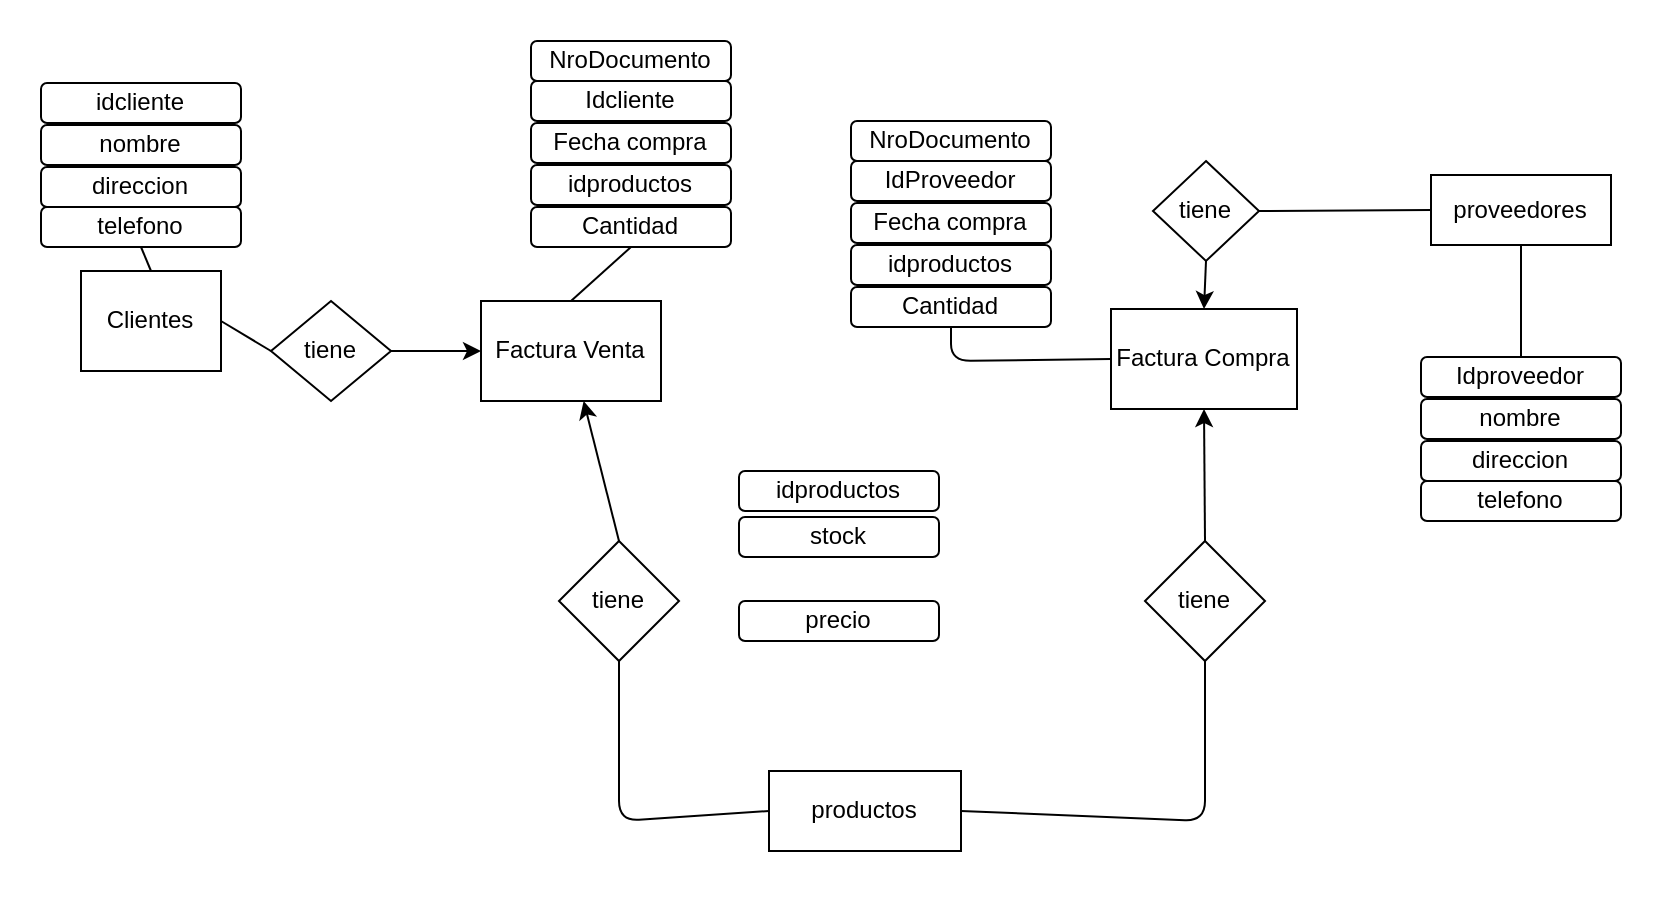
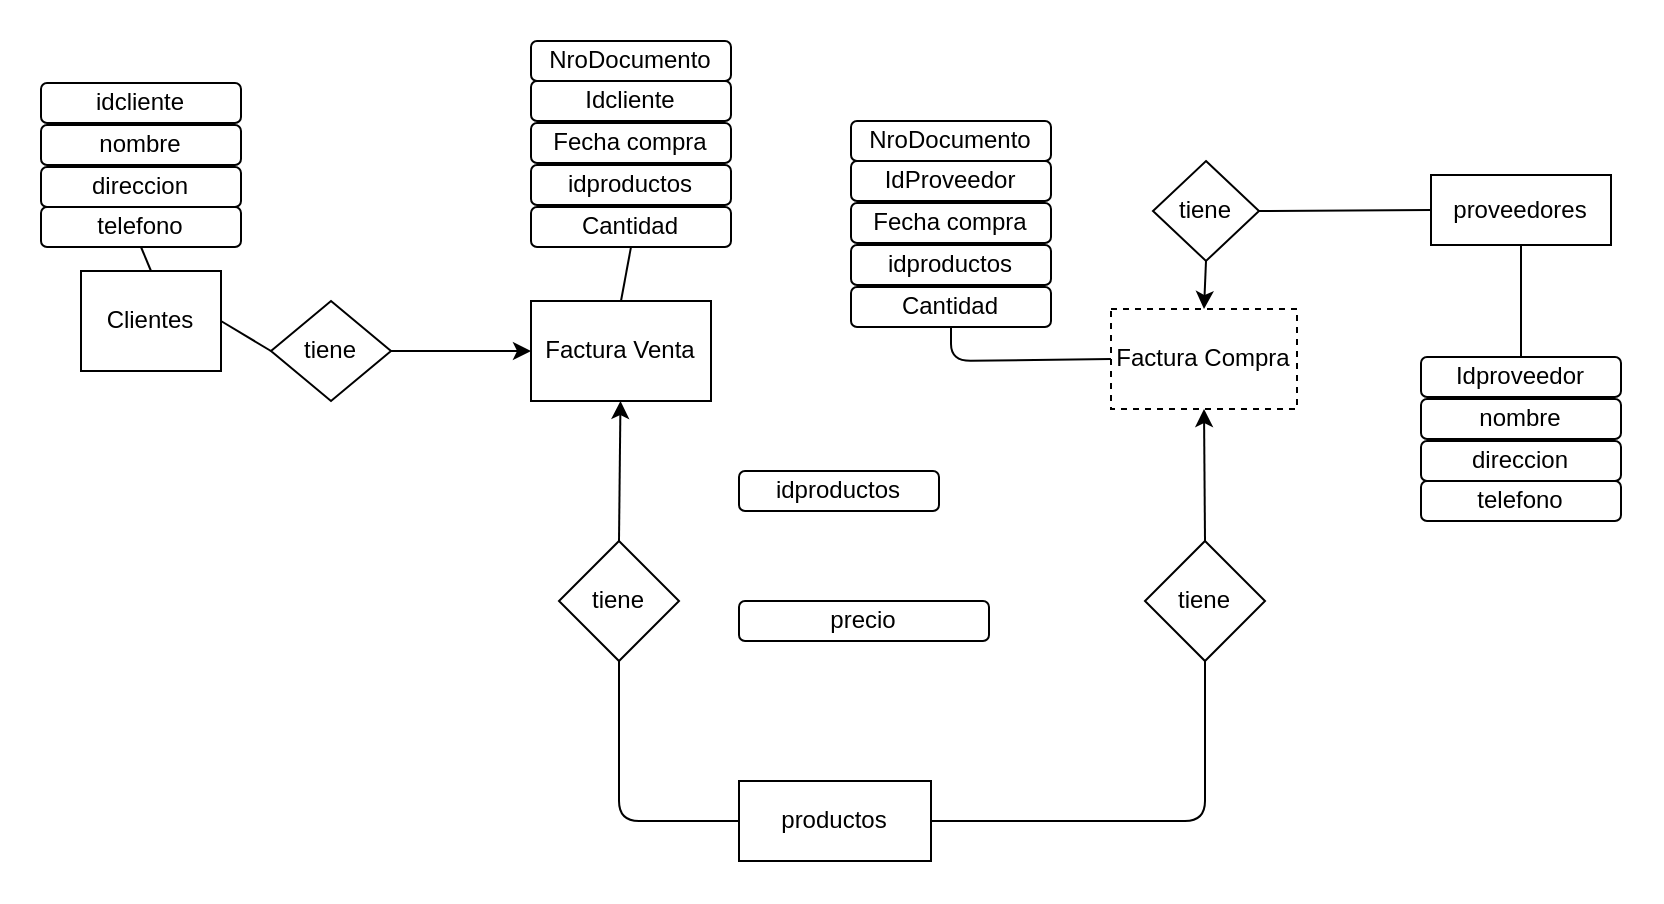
(571, 351) -> (621, 351)
(1204, 359) -> (1204, 359)
(839, 537) -> none
(839, 621) -> (864, 621)
(865, 811) -> (835, 821)
